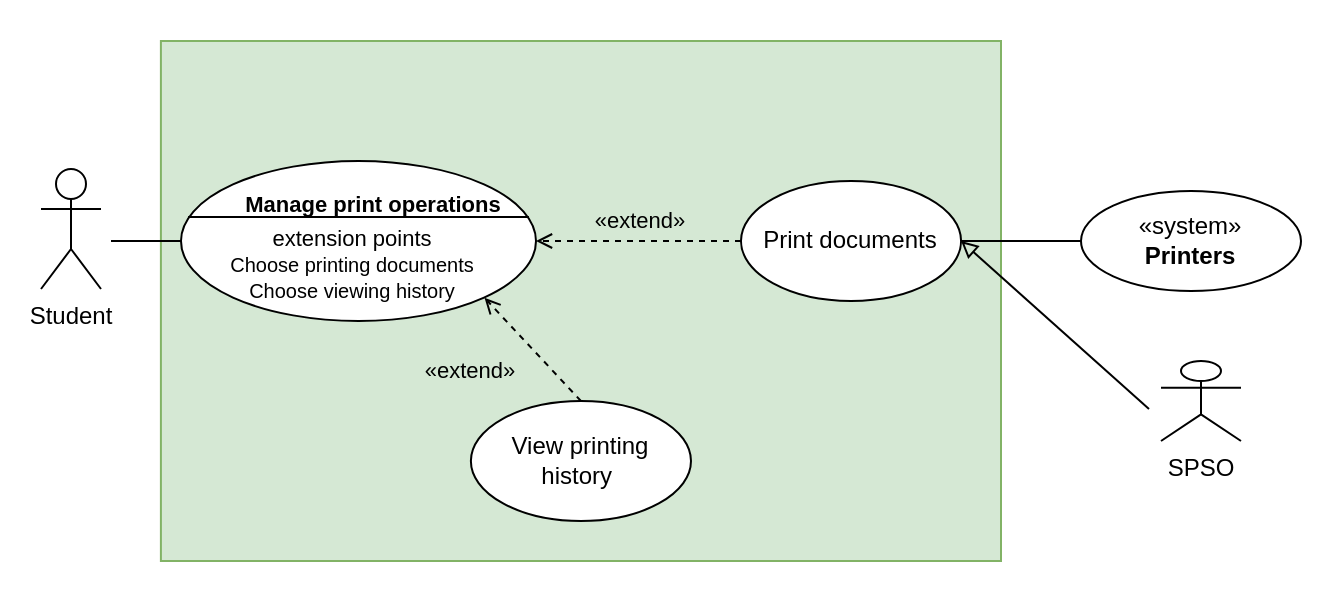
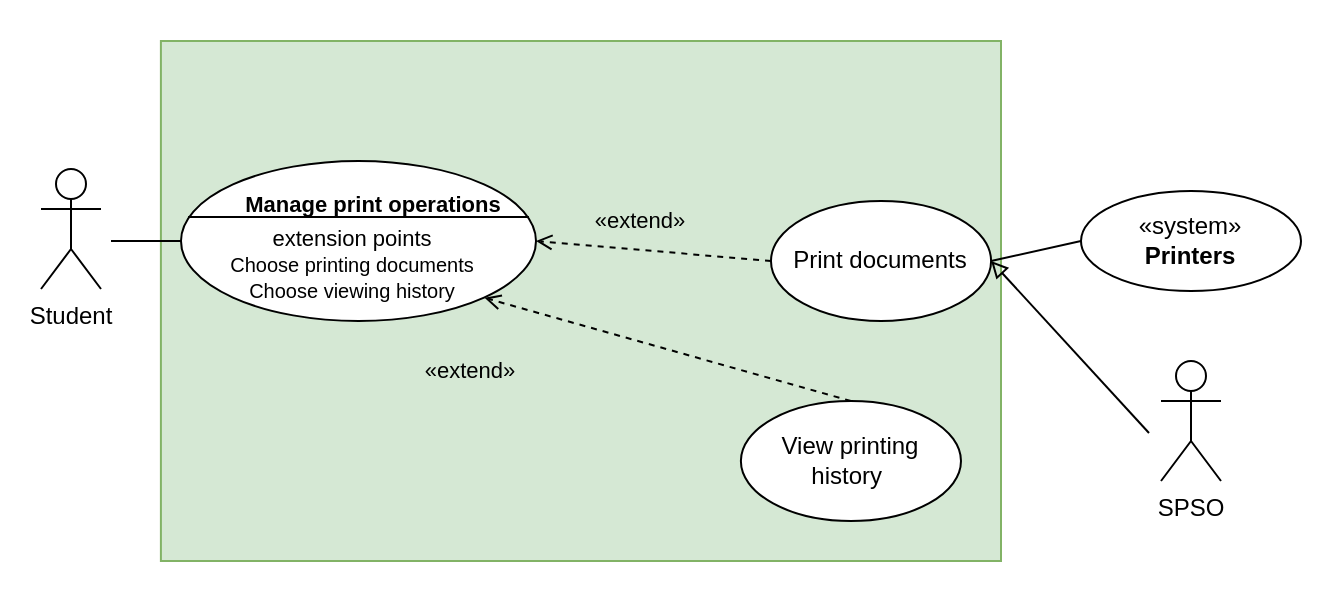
(851, 241) -> (881, 261)
(1201, 401) -> (1191, 421)
(581, 461) -> (851, 461)
